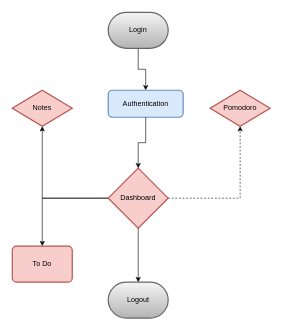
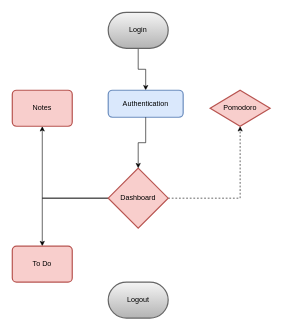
(42, 108) -> (42, 108)
(138, 276) -> none
